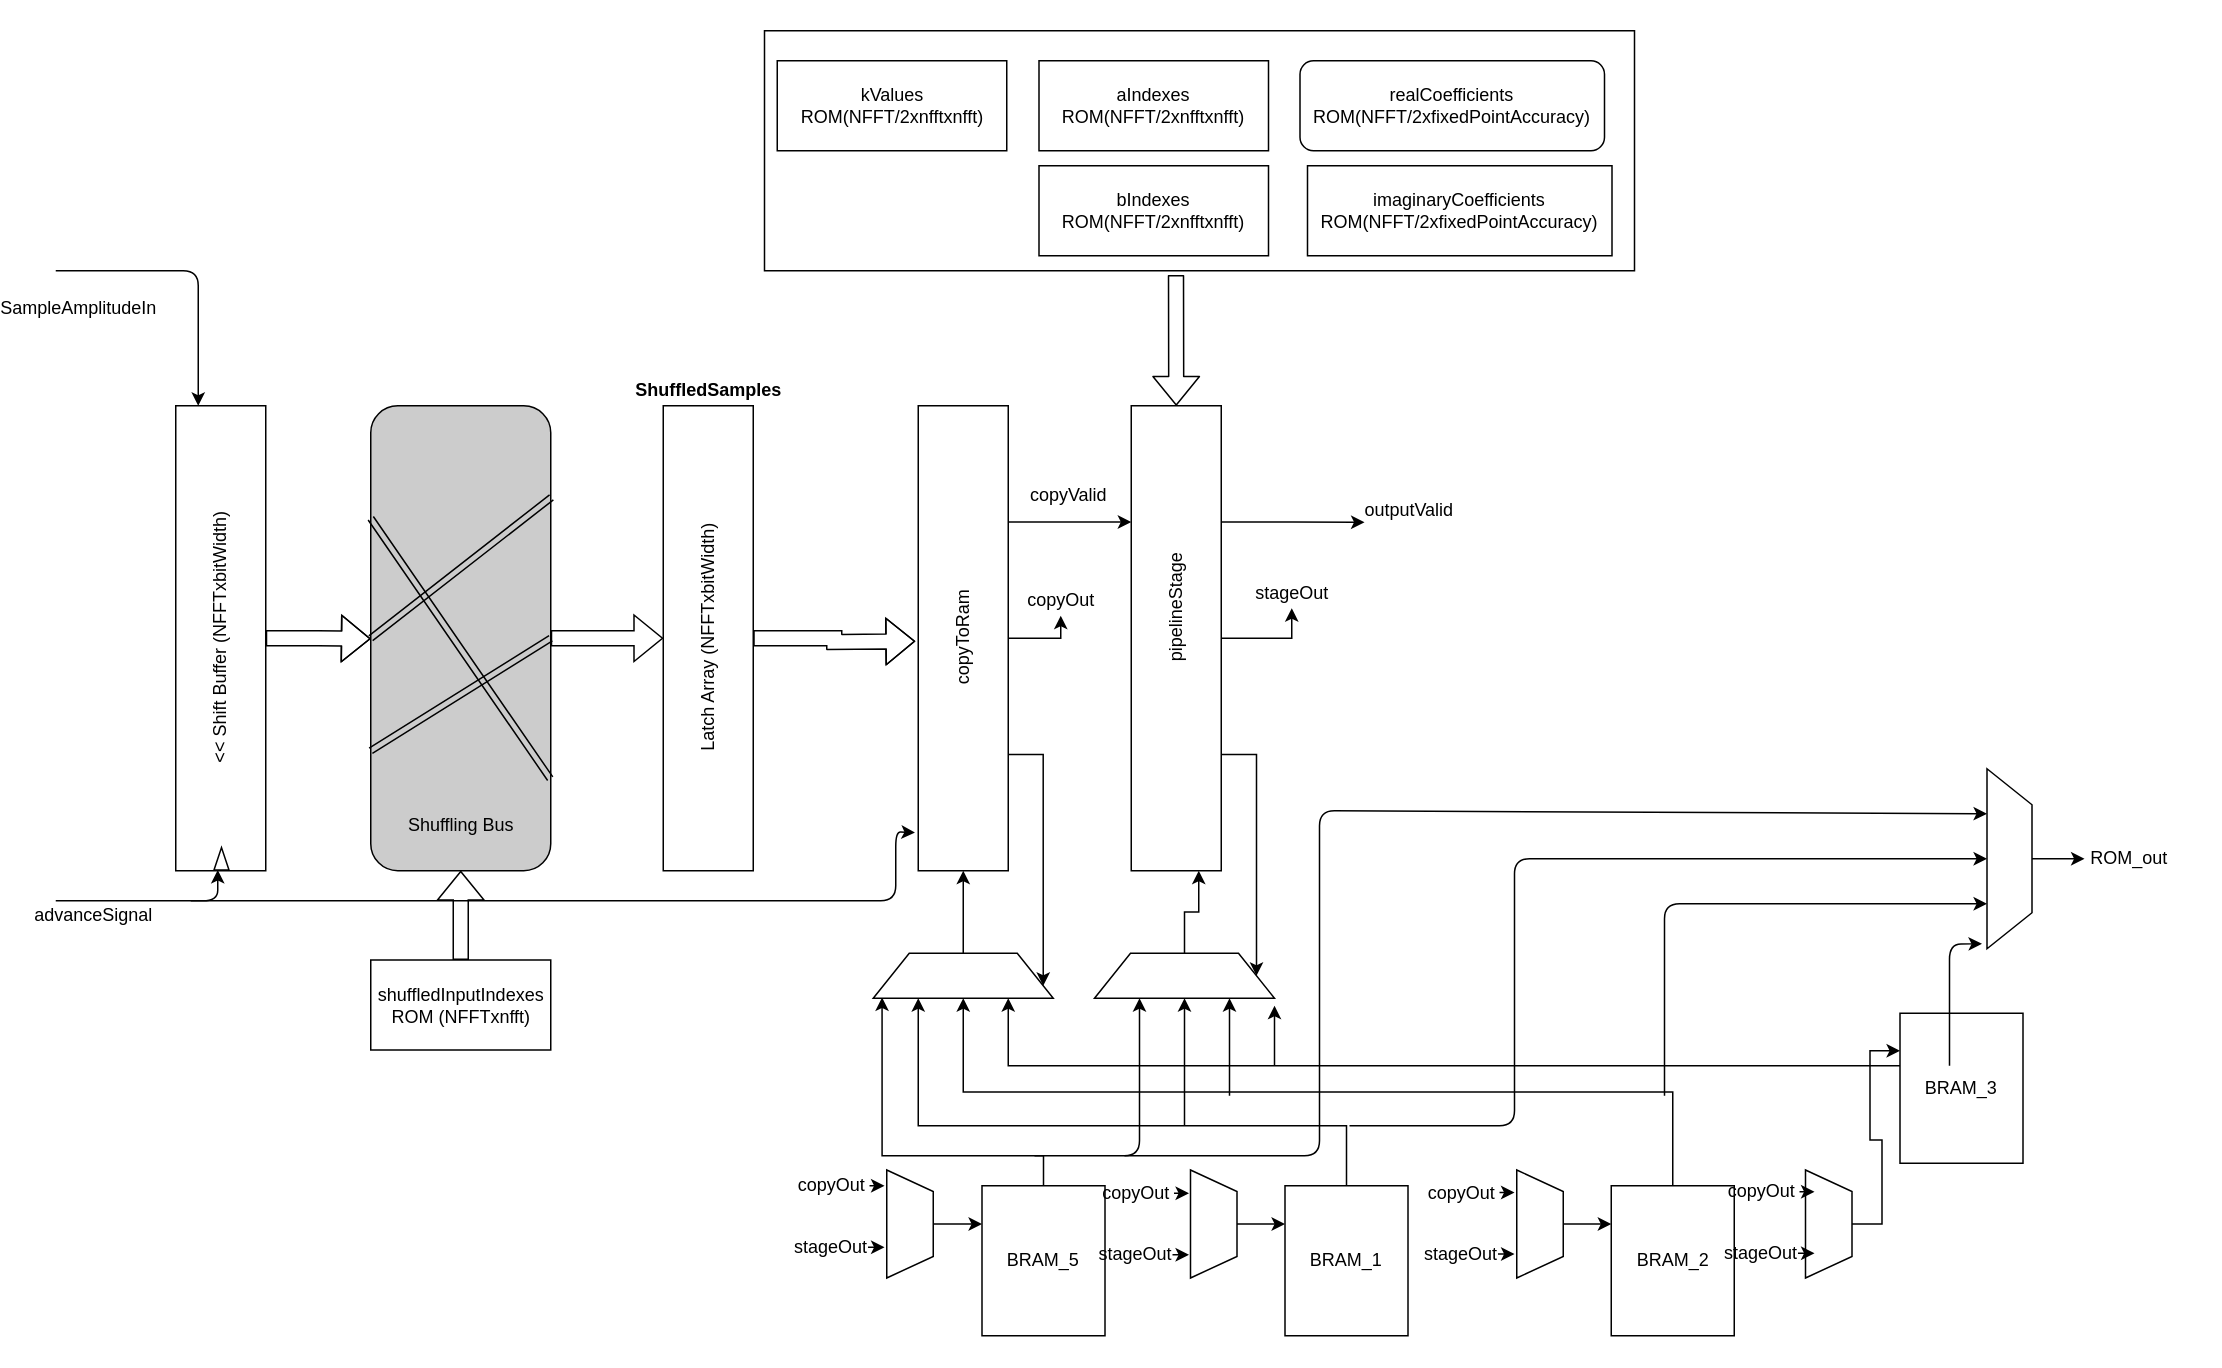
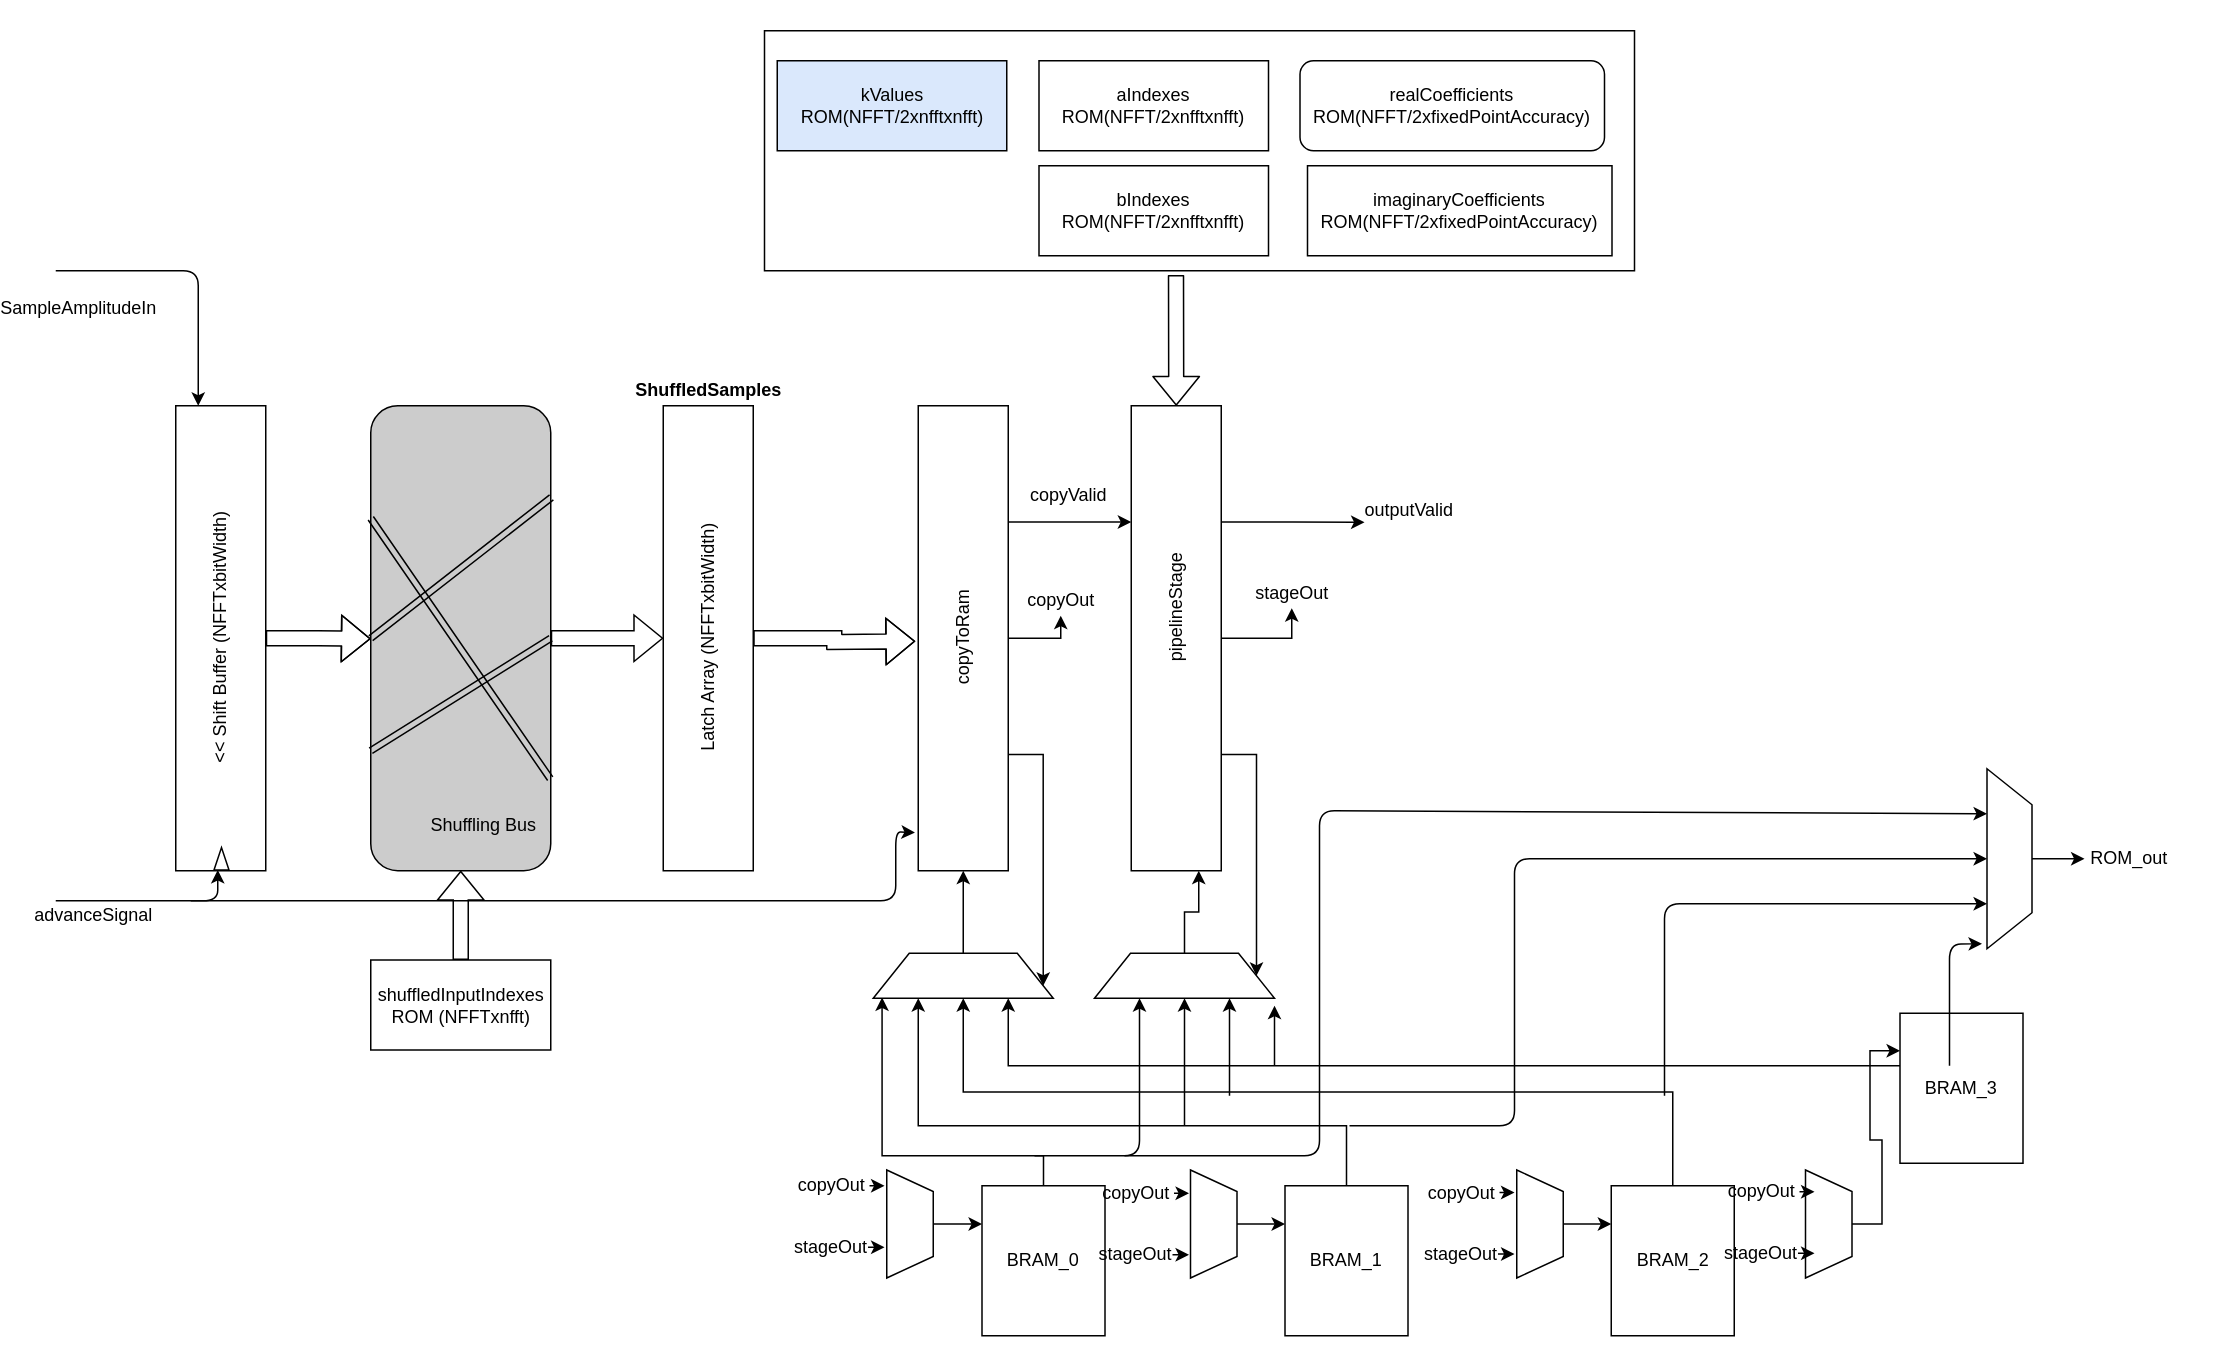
(892, 106) -> (892, 106)
(461, 826) -> (483, 826)
(1043, 1261) -> (1043, 1261)
